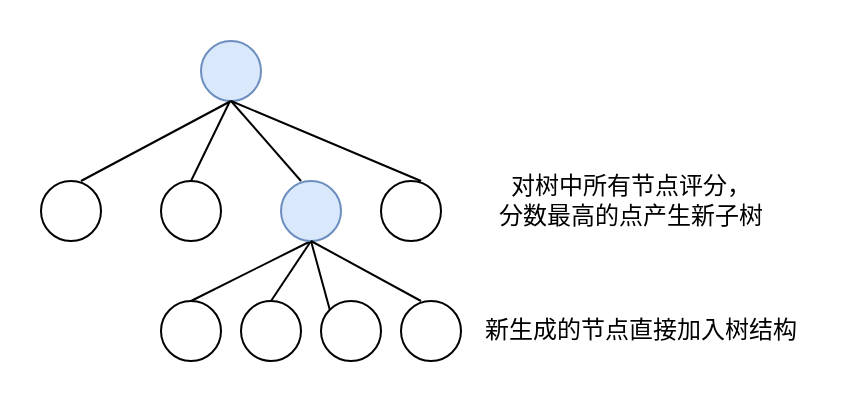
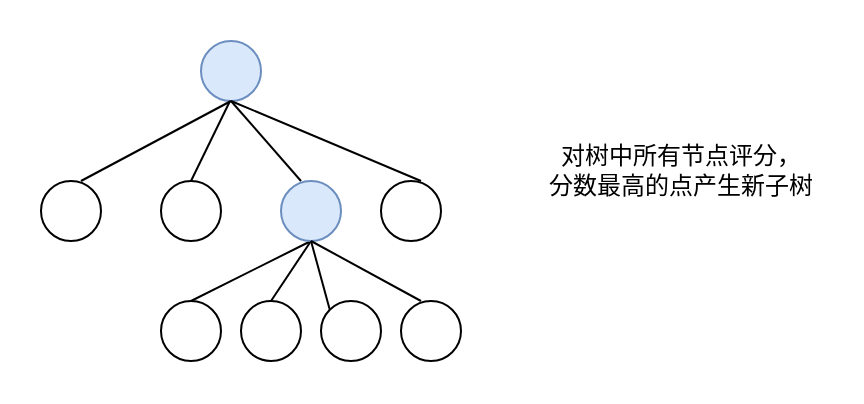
(631, 201) -> (681, 171)
(641, 331) -> none
